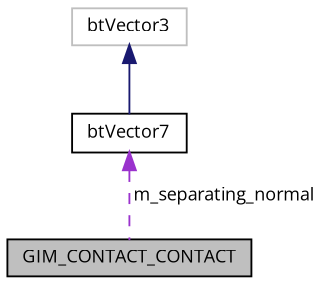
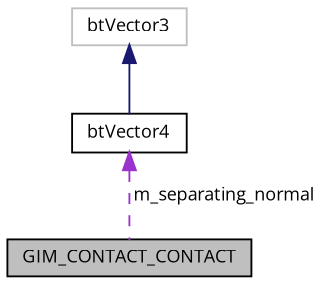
(129, 133) -> (129, 133)
